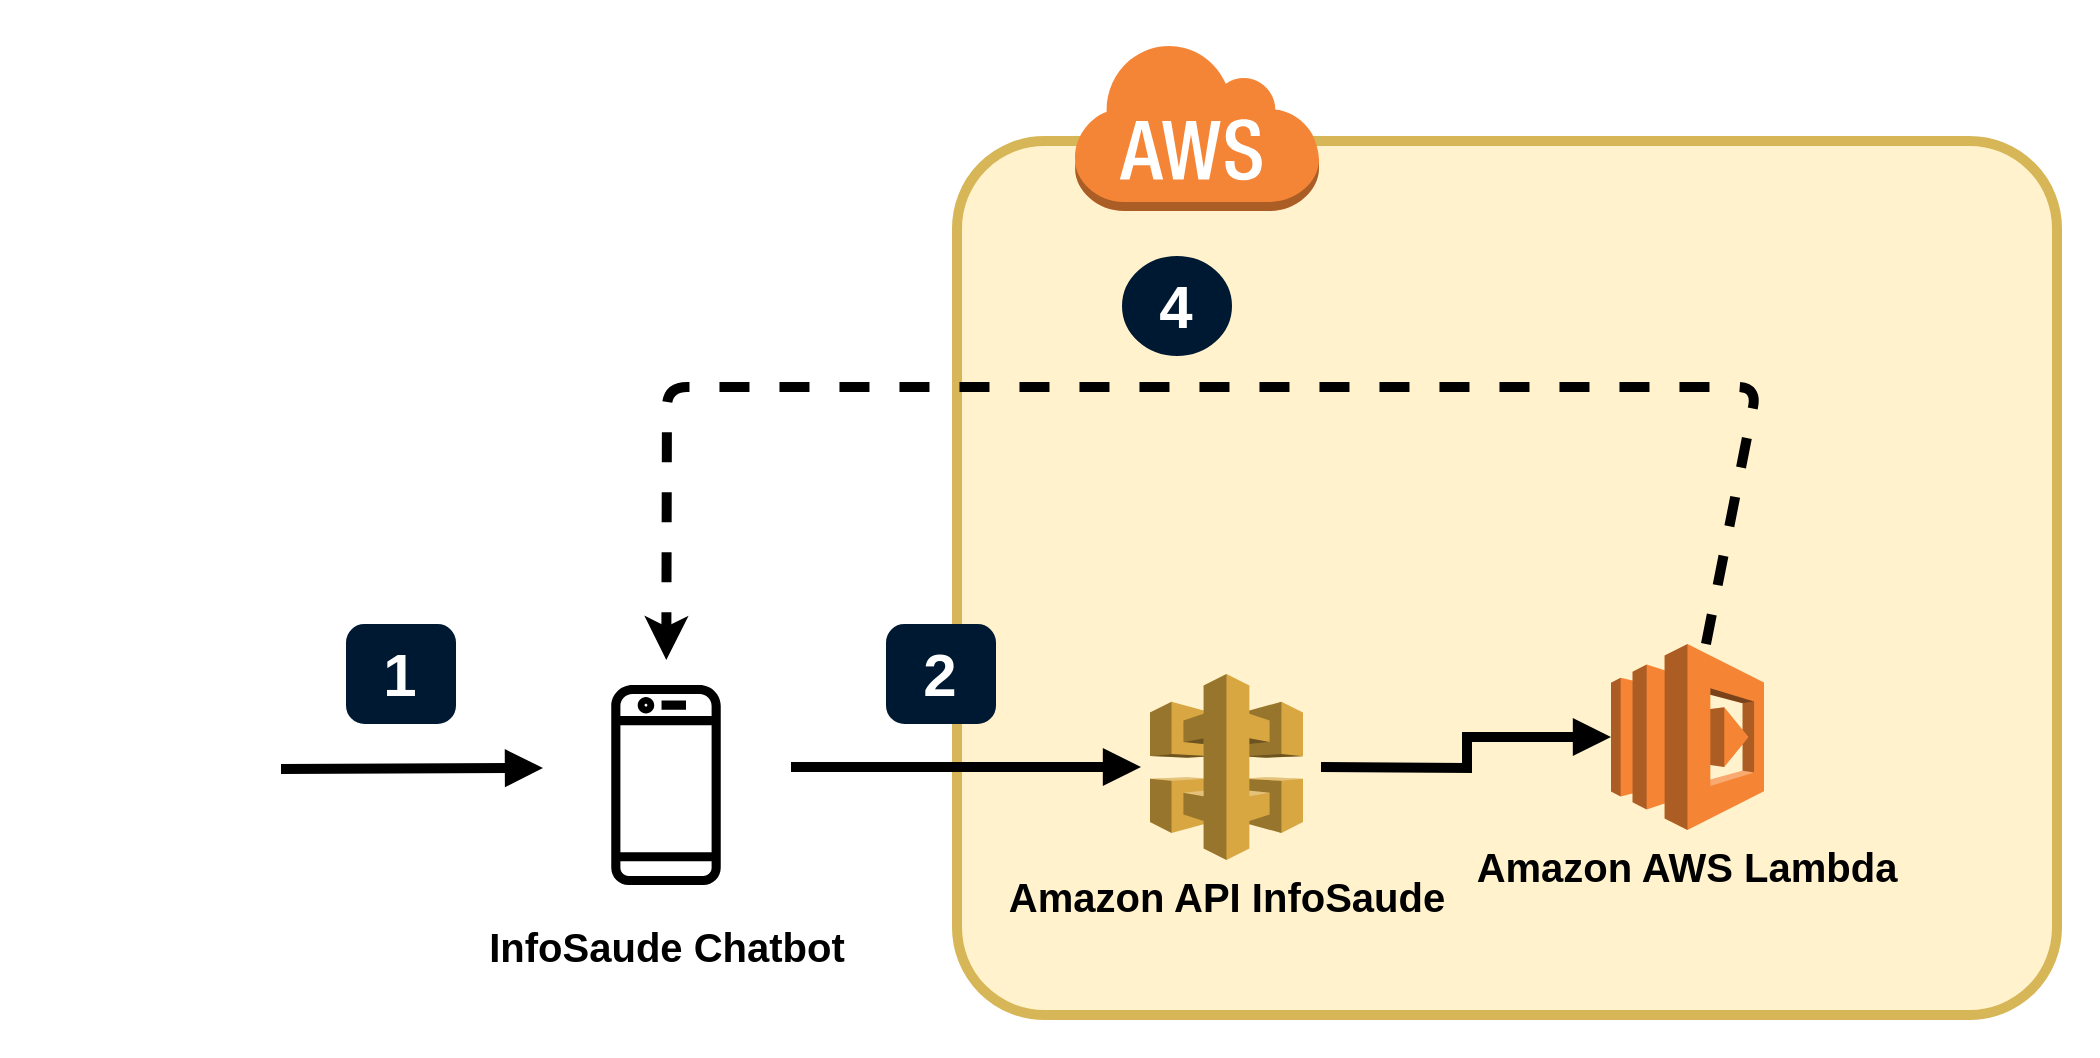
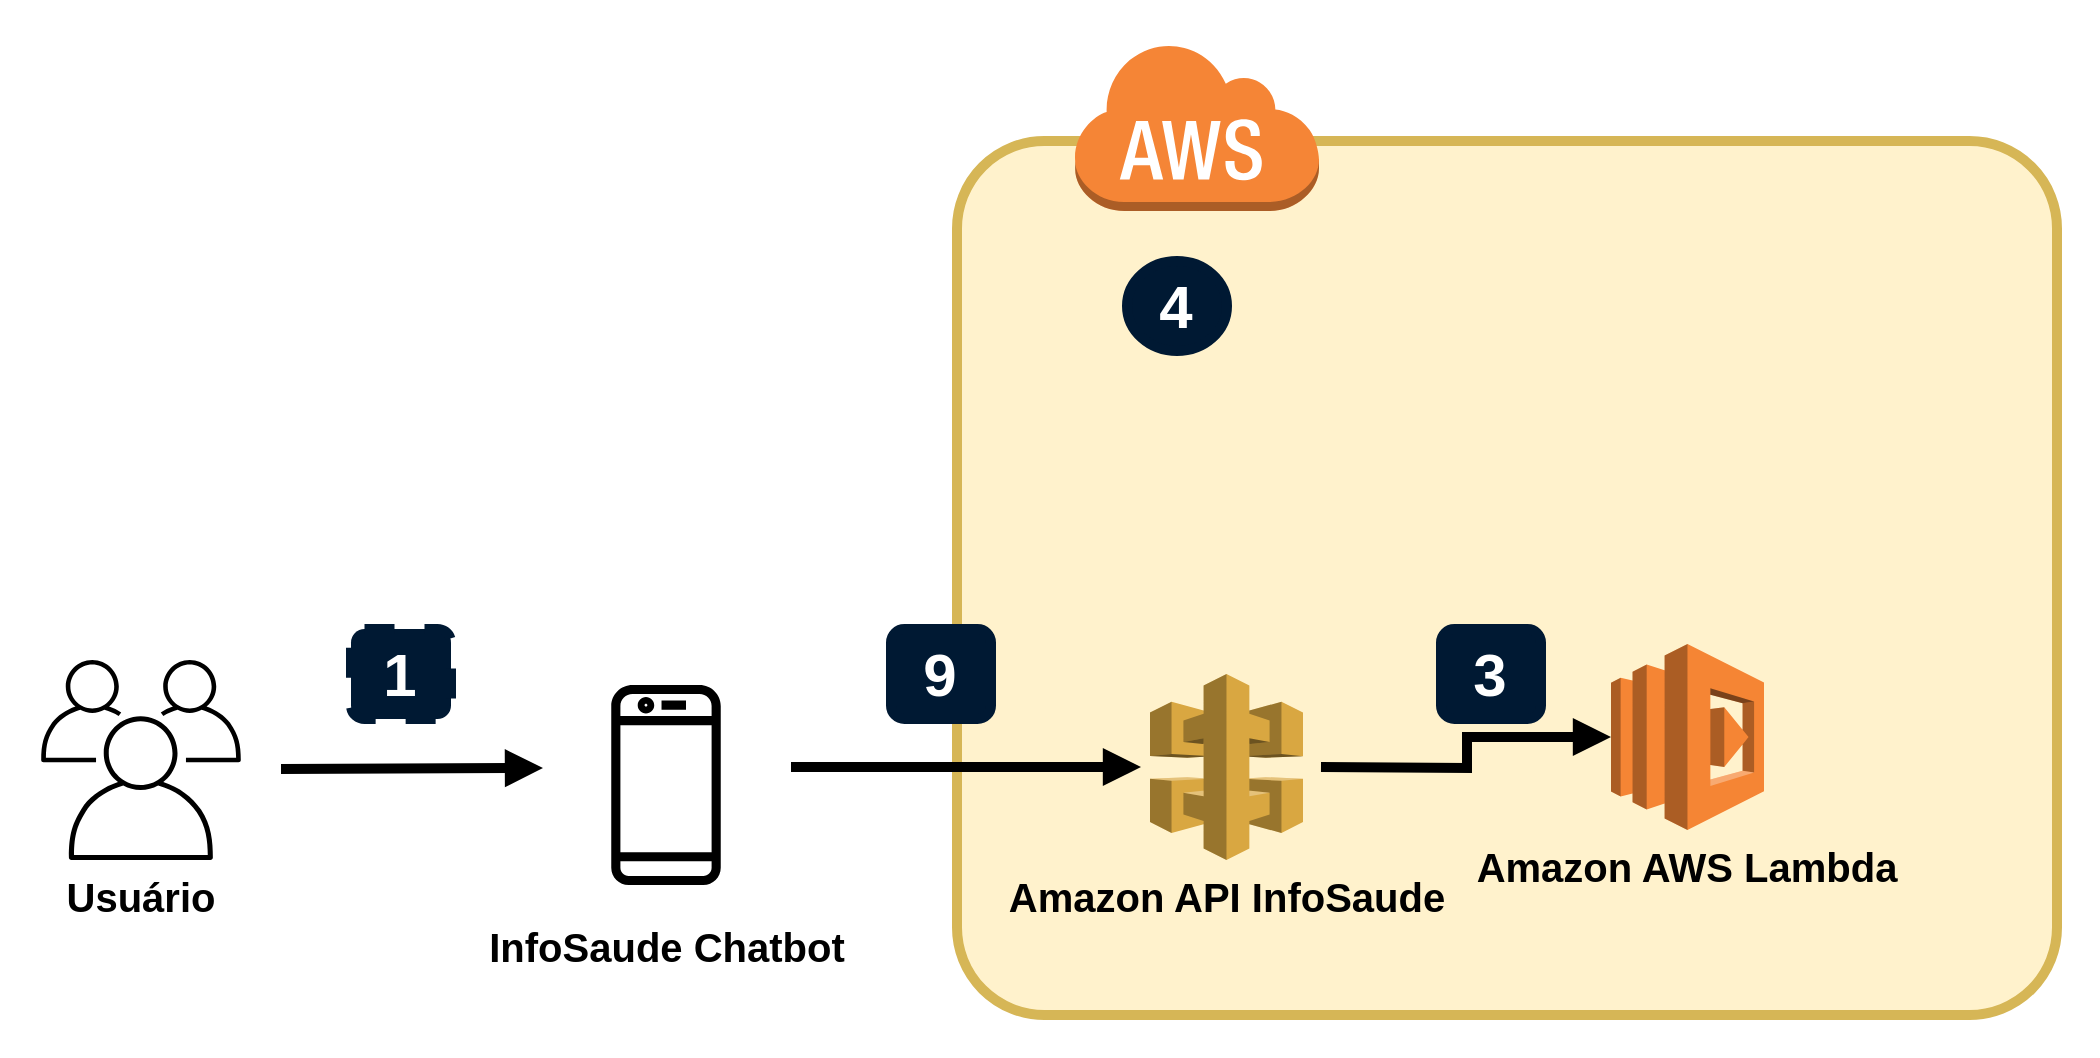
(1732, 512) -> none
(401, 674) -> (401, 674)
none -> (1491, 674)
(941, 675) -> (941, 675)
none -> (141, 760)
